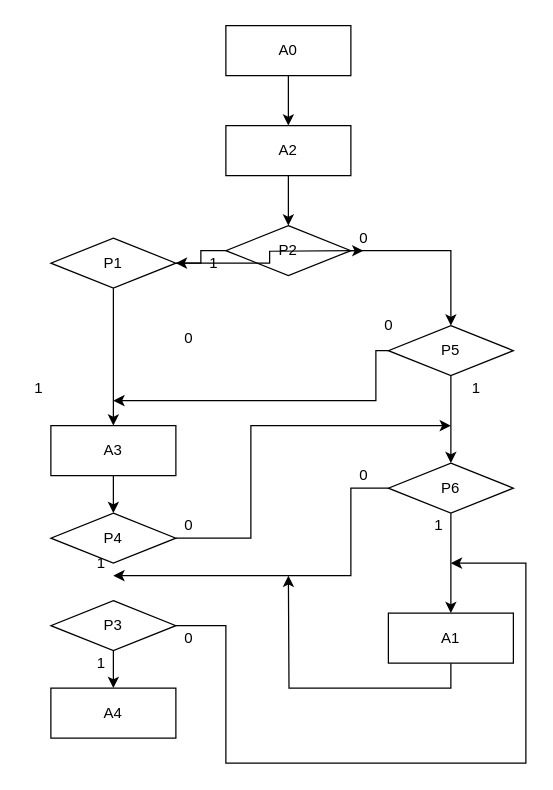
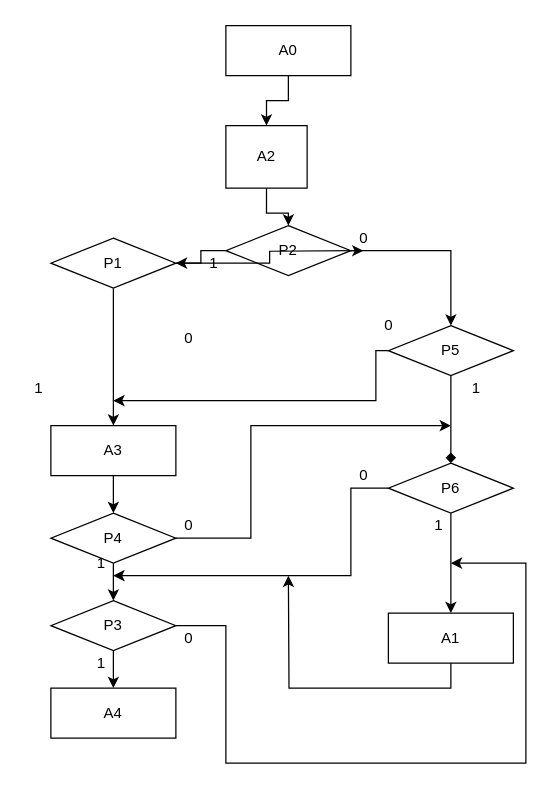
(288, 151) -> (266, 157)
(451, 453) -> (451, 452)
none -> (113, 586)
